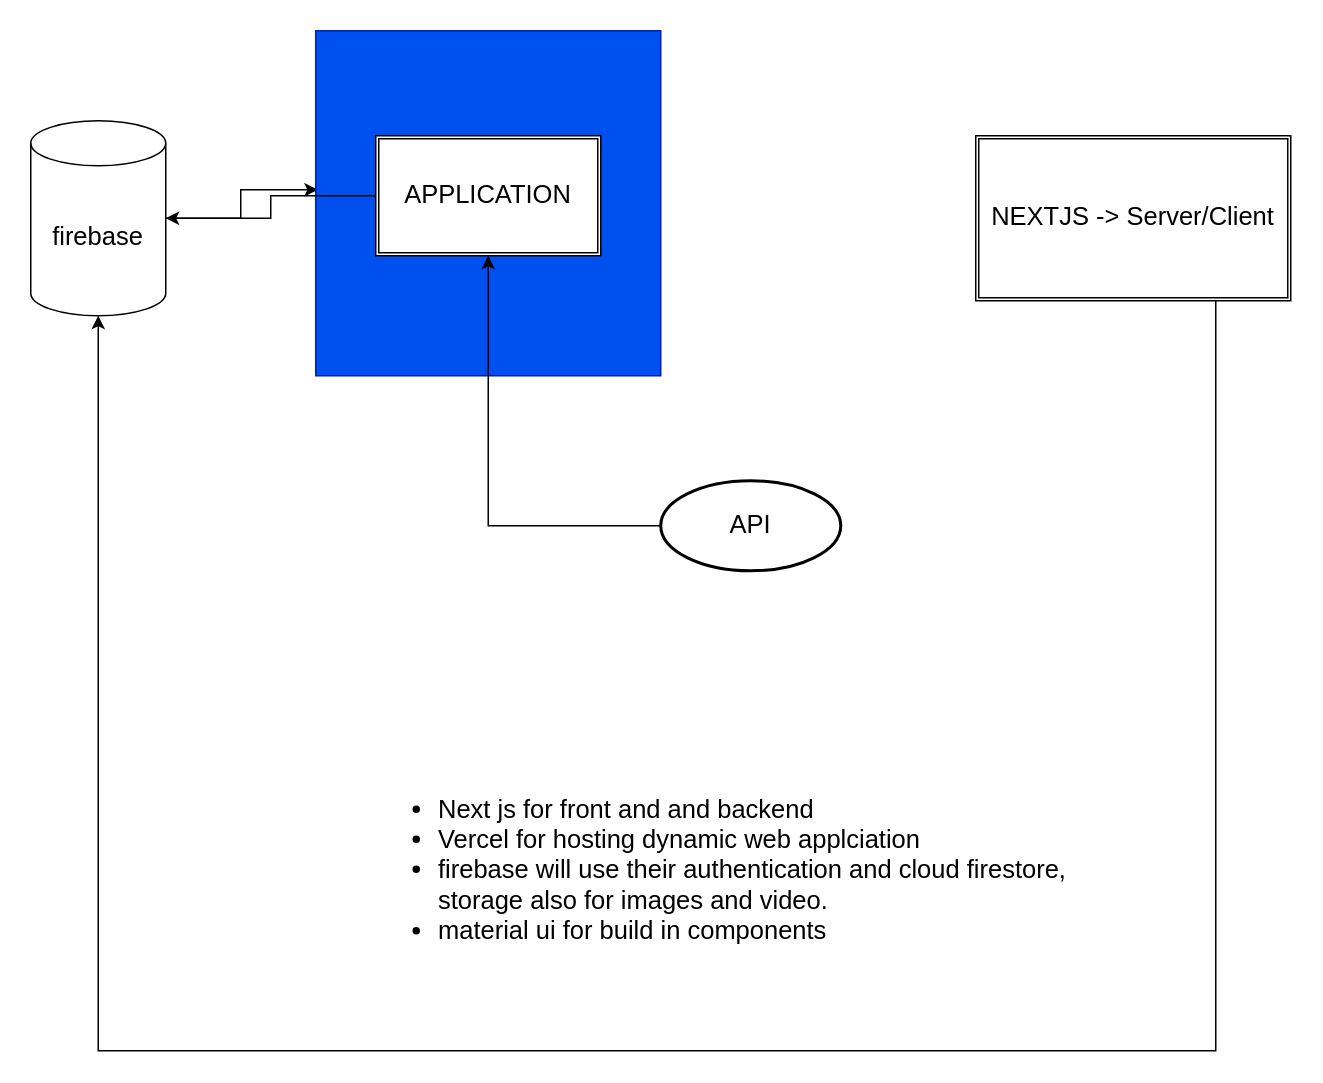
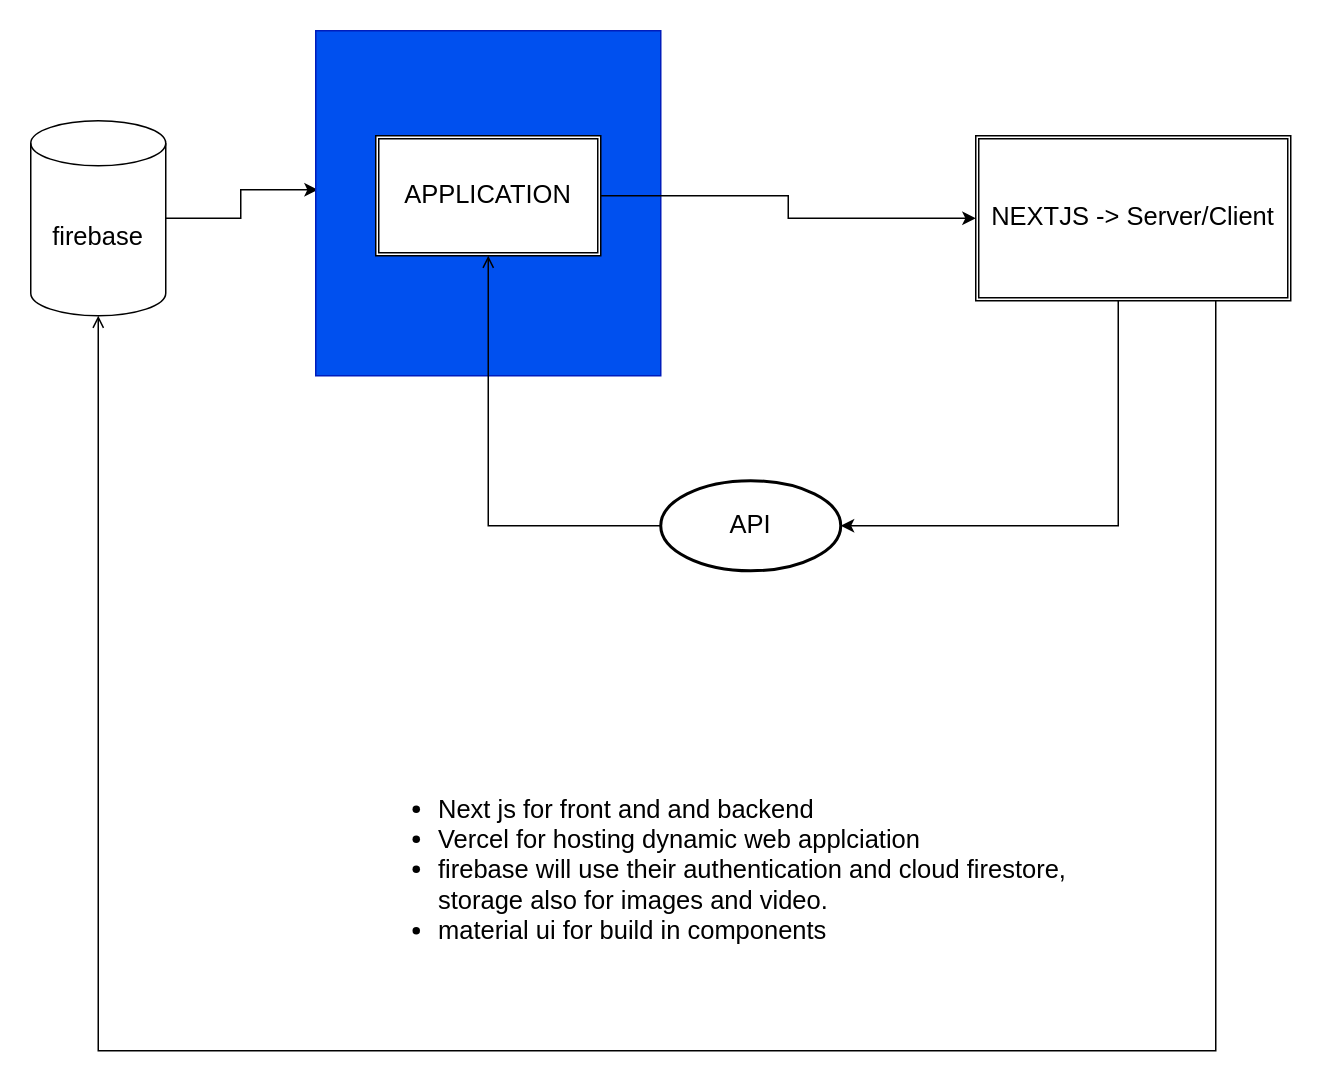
(298, 196) -> (788, 202)
(488, 267) -> (488, 264)
(98, 327) -> (98, 324)
none -> (1097, 526)
